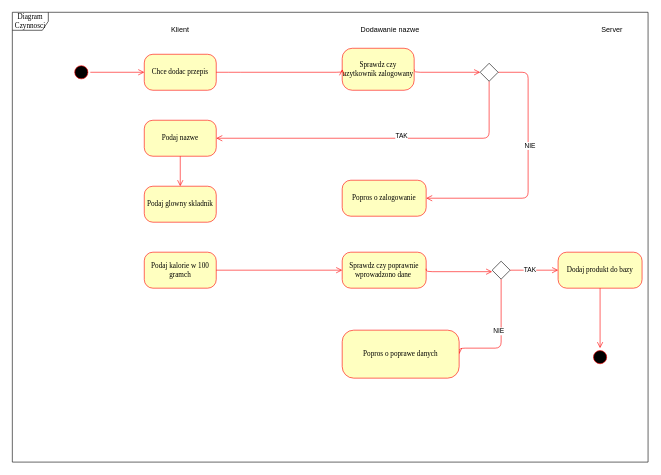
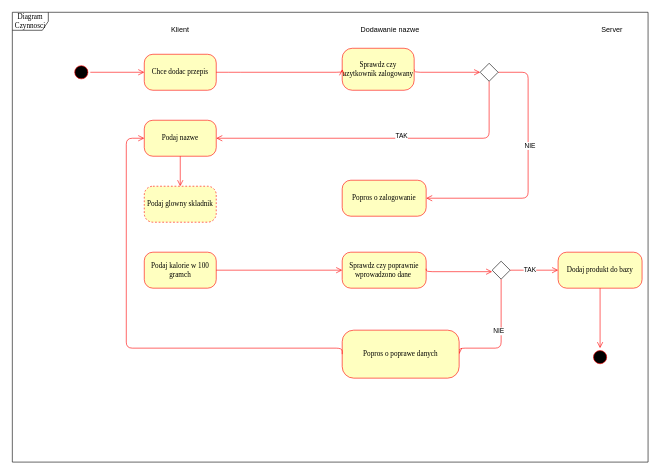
(180, 204) -> (180, 204)
none -> (127, 345)
